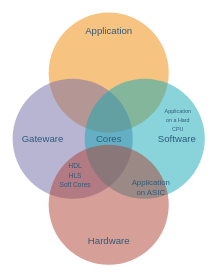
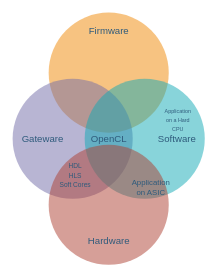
(109, 31) -> (109, 31)
(109, 139) -> (109, 139)
